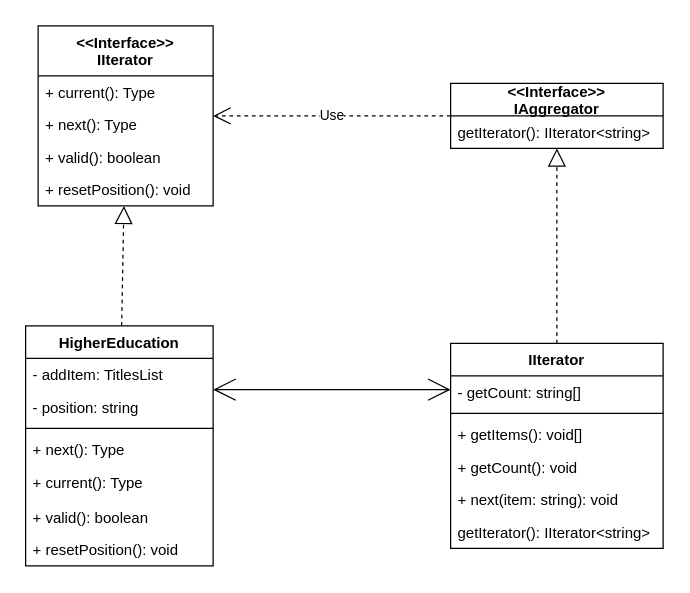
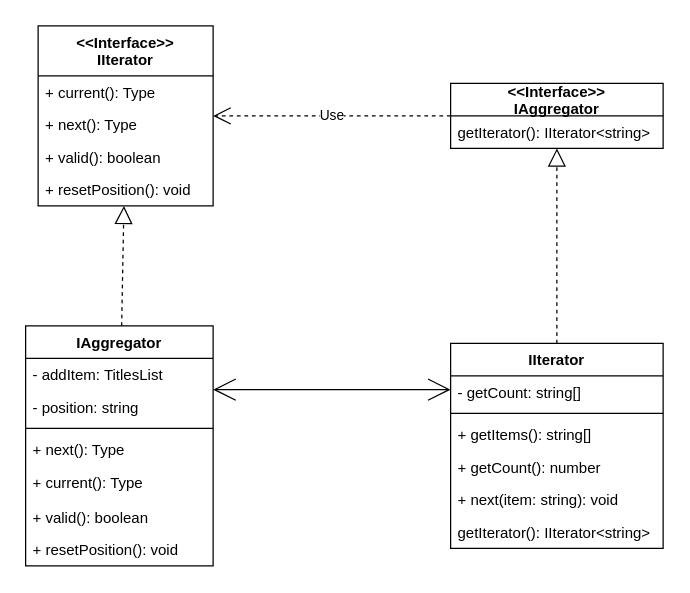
(119, 343) -> (119, 343)
(536, 435) -> (544, 435)
(527, 468) -> (538, 468)
